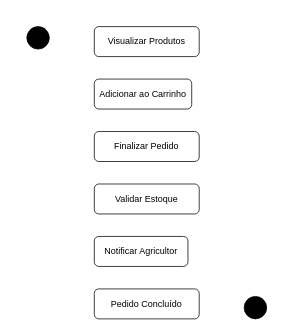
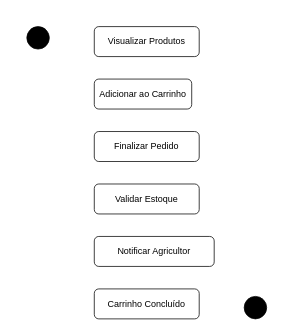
(141, 252) -> (154, 252)
(147, 304) -> (147, 304)
